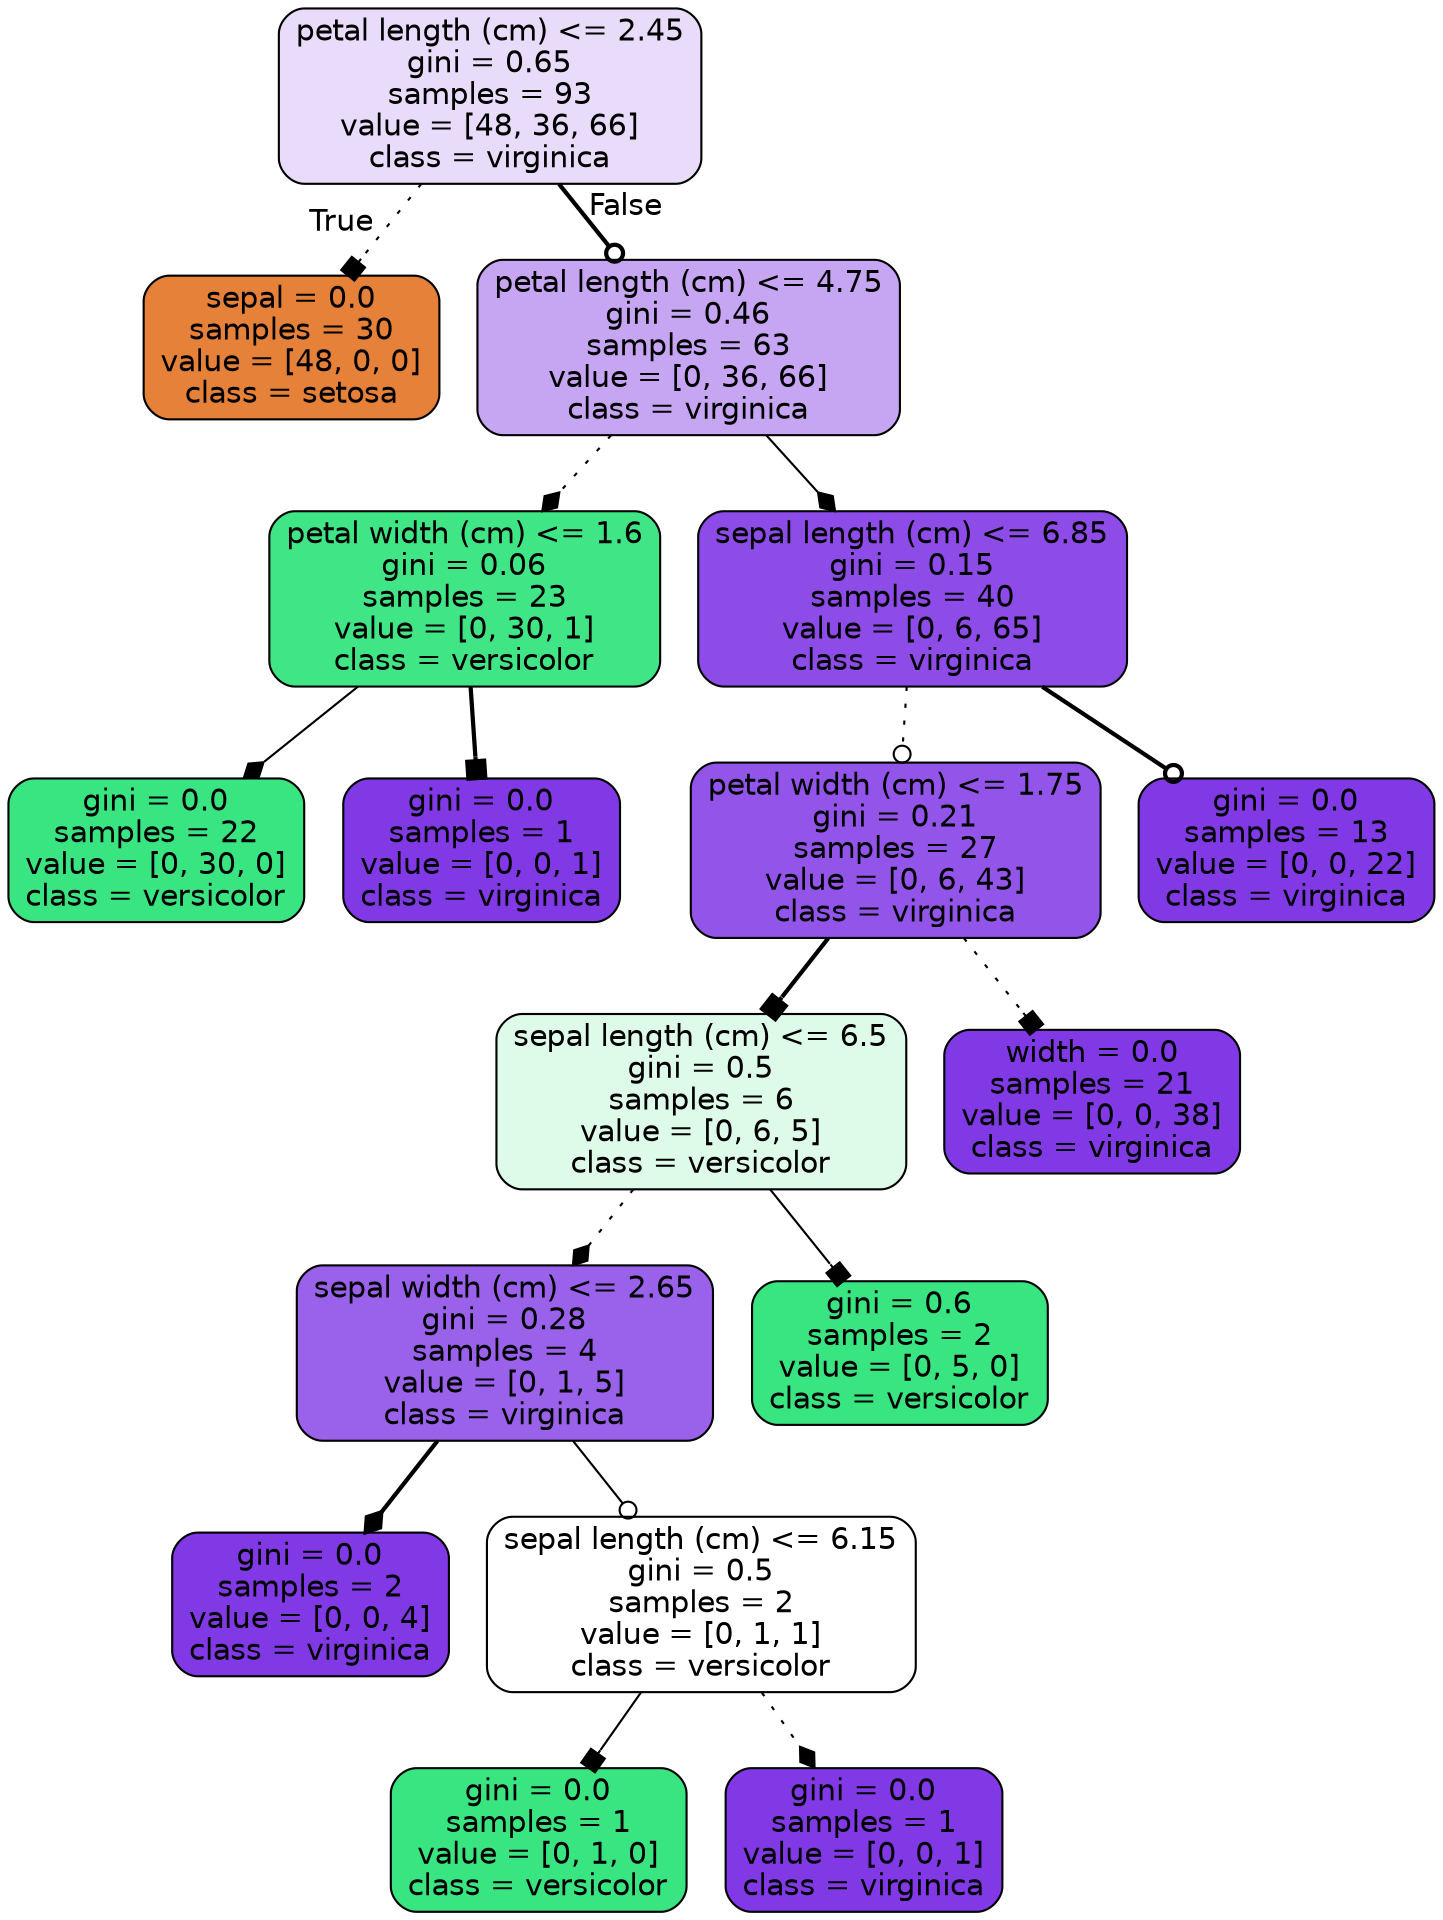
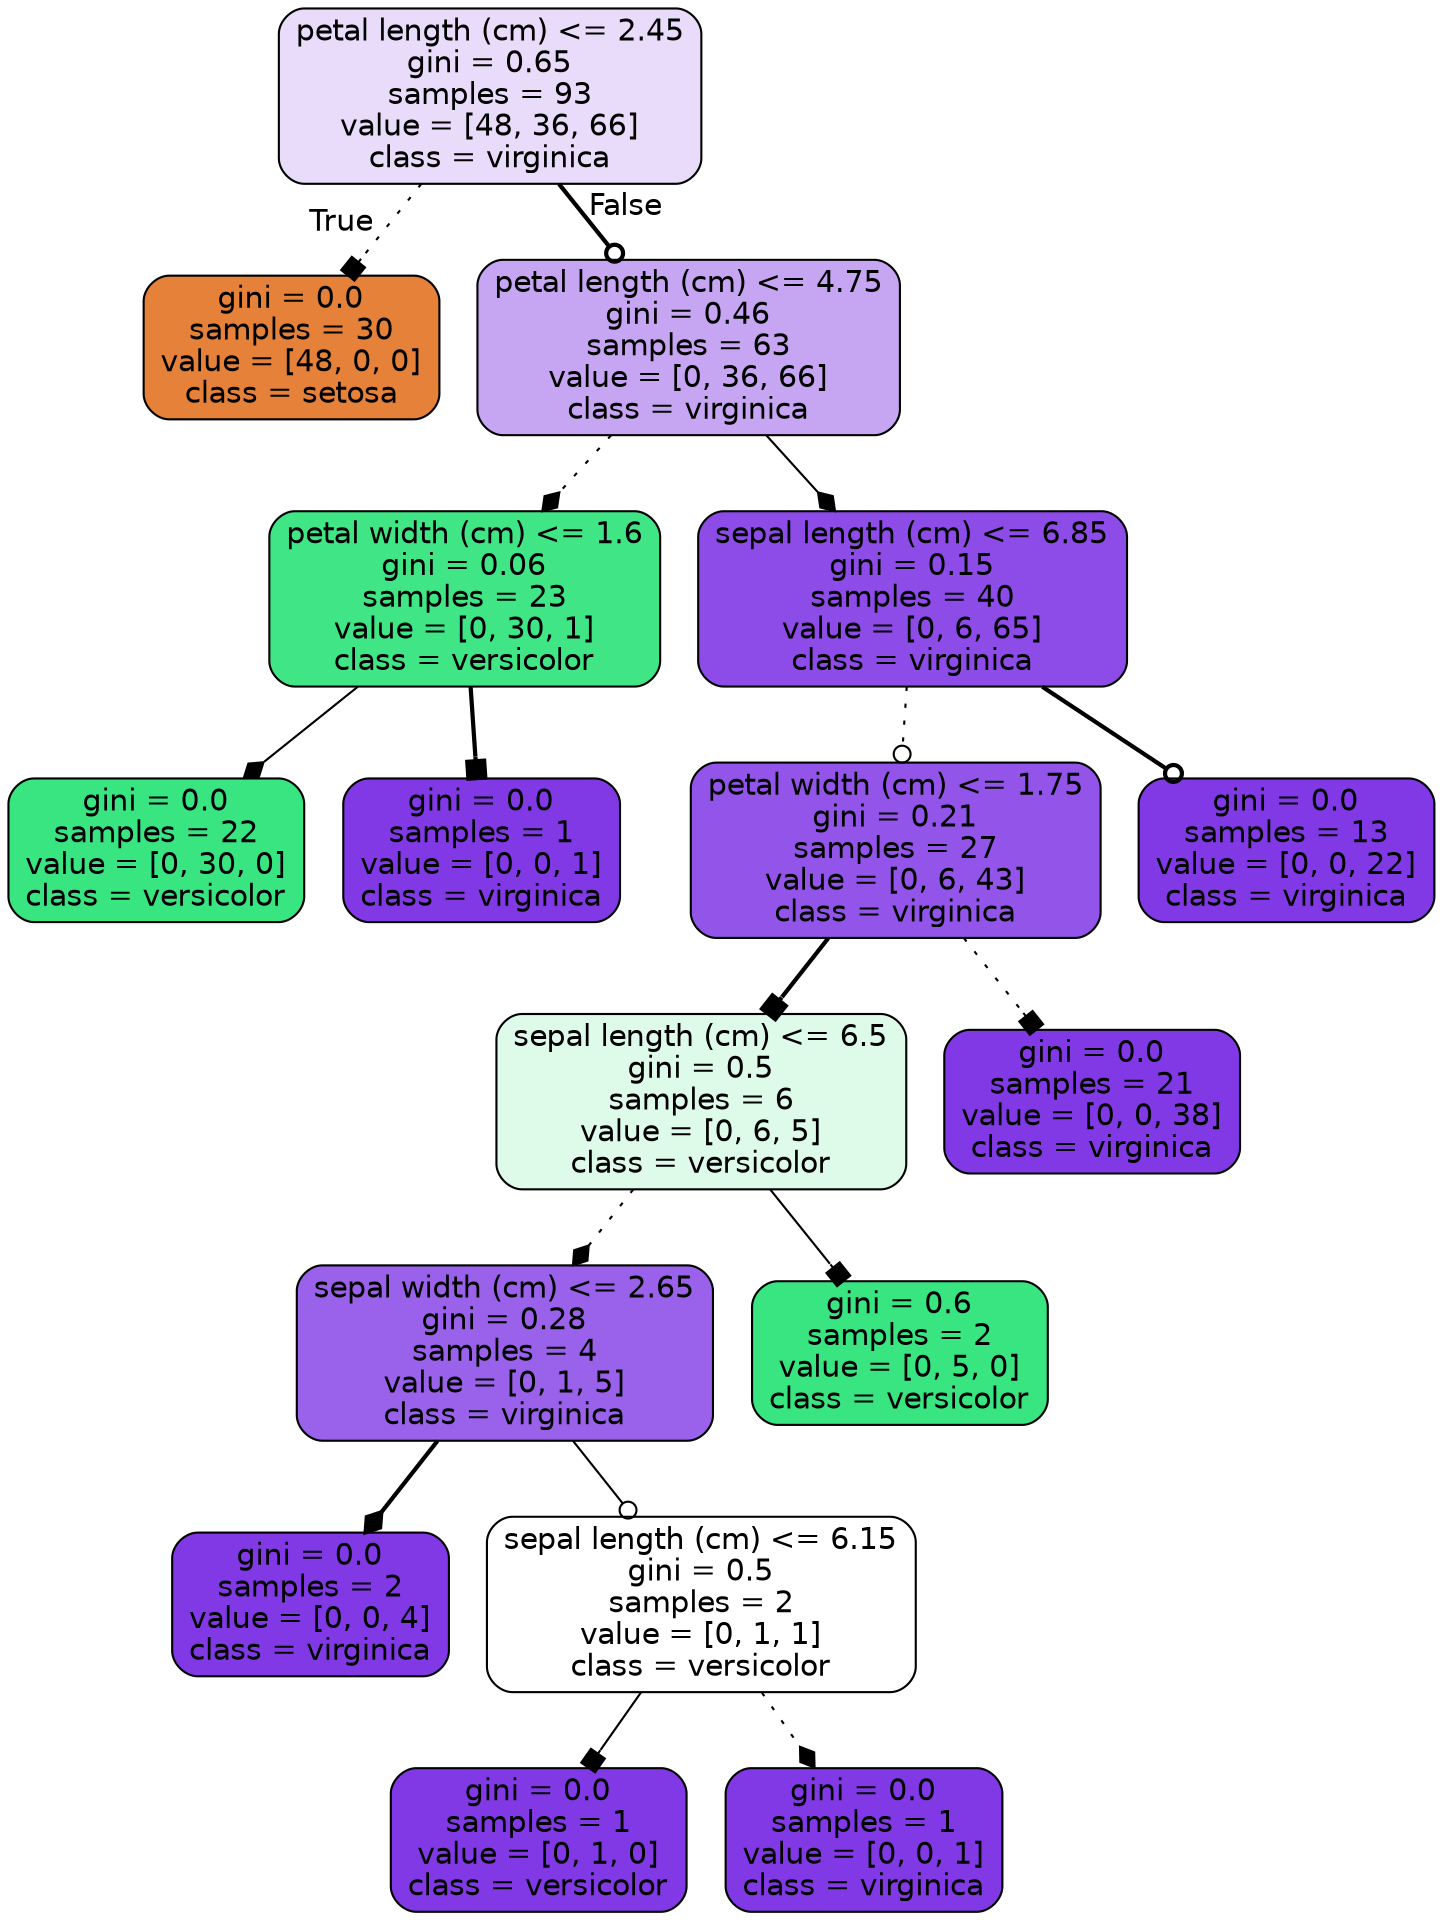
(292, 348) -> (292, 348)
(1092, 1102) -> (1092, 1102)
(539, 1840) -> (539, 1840)
